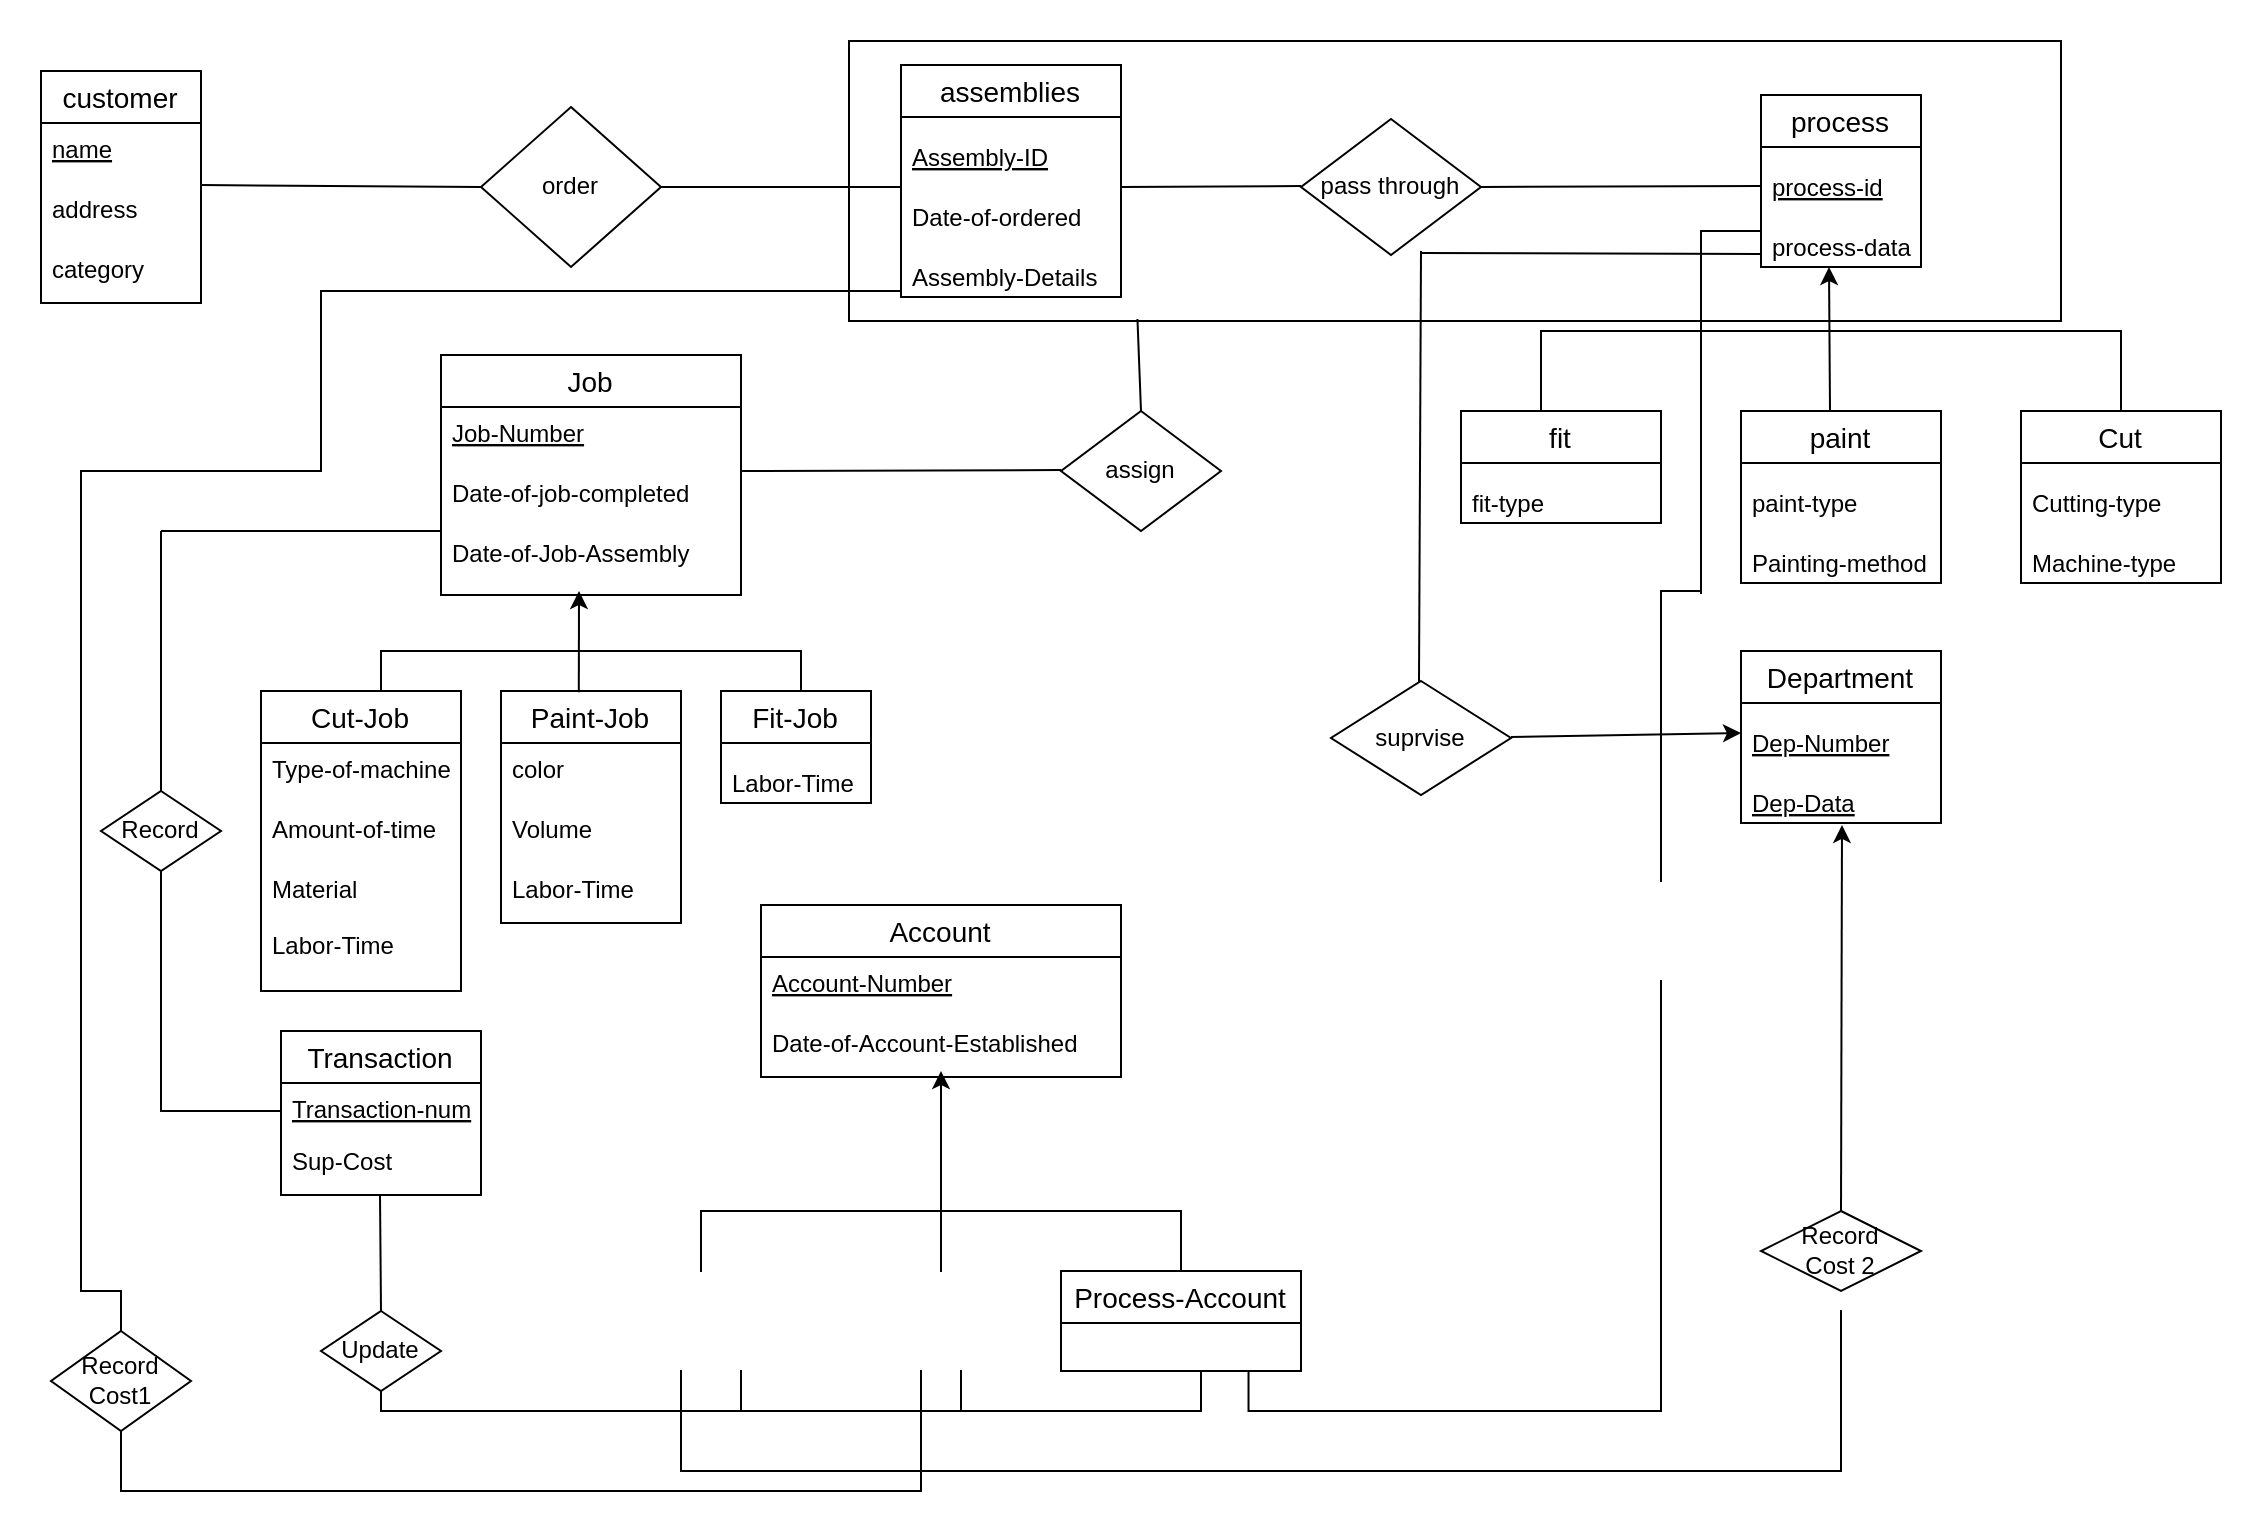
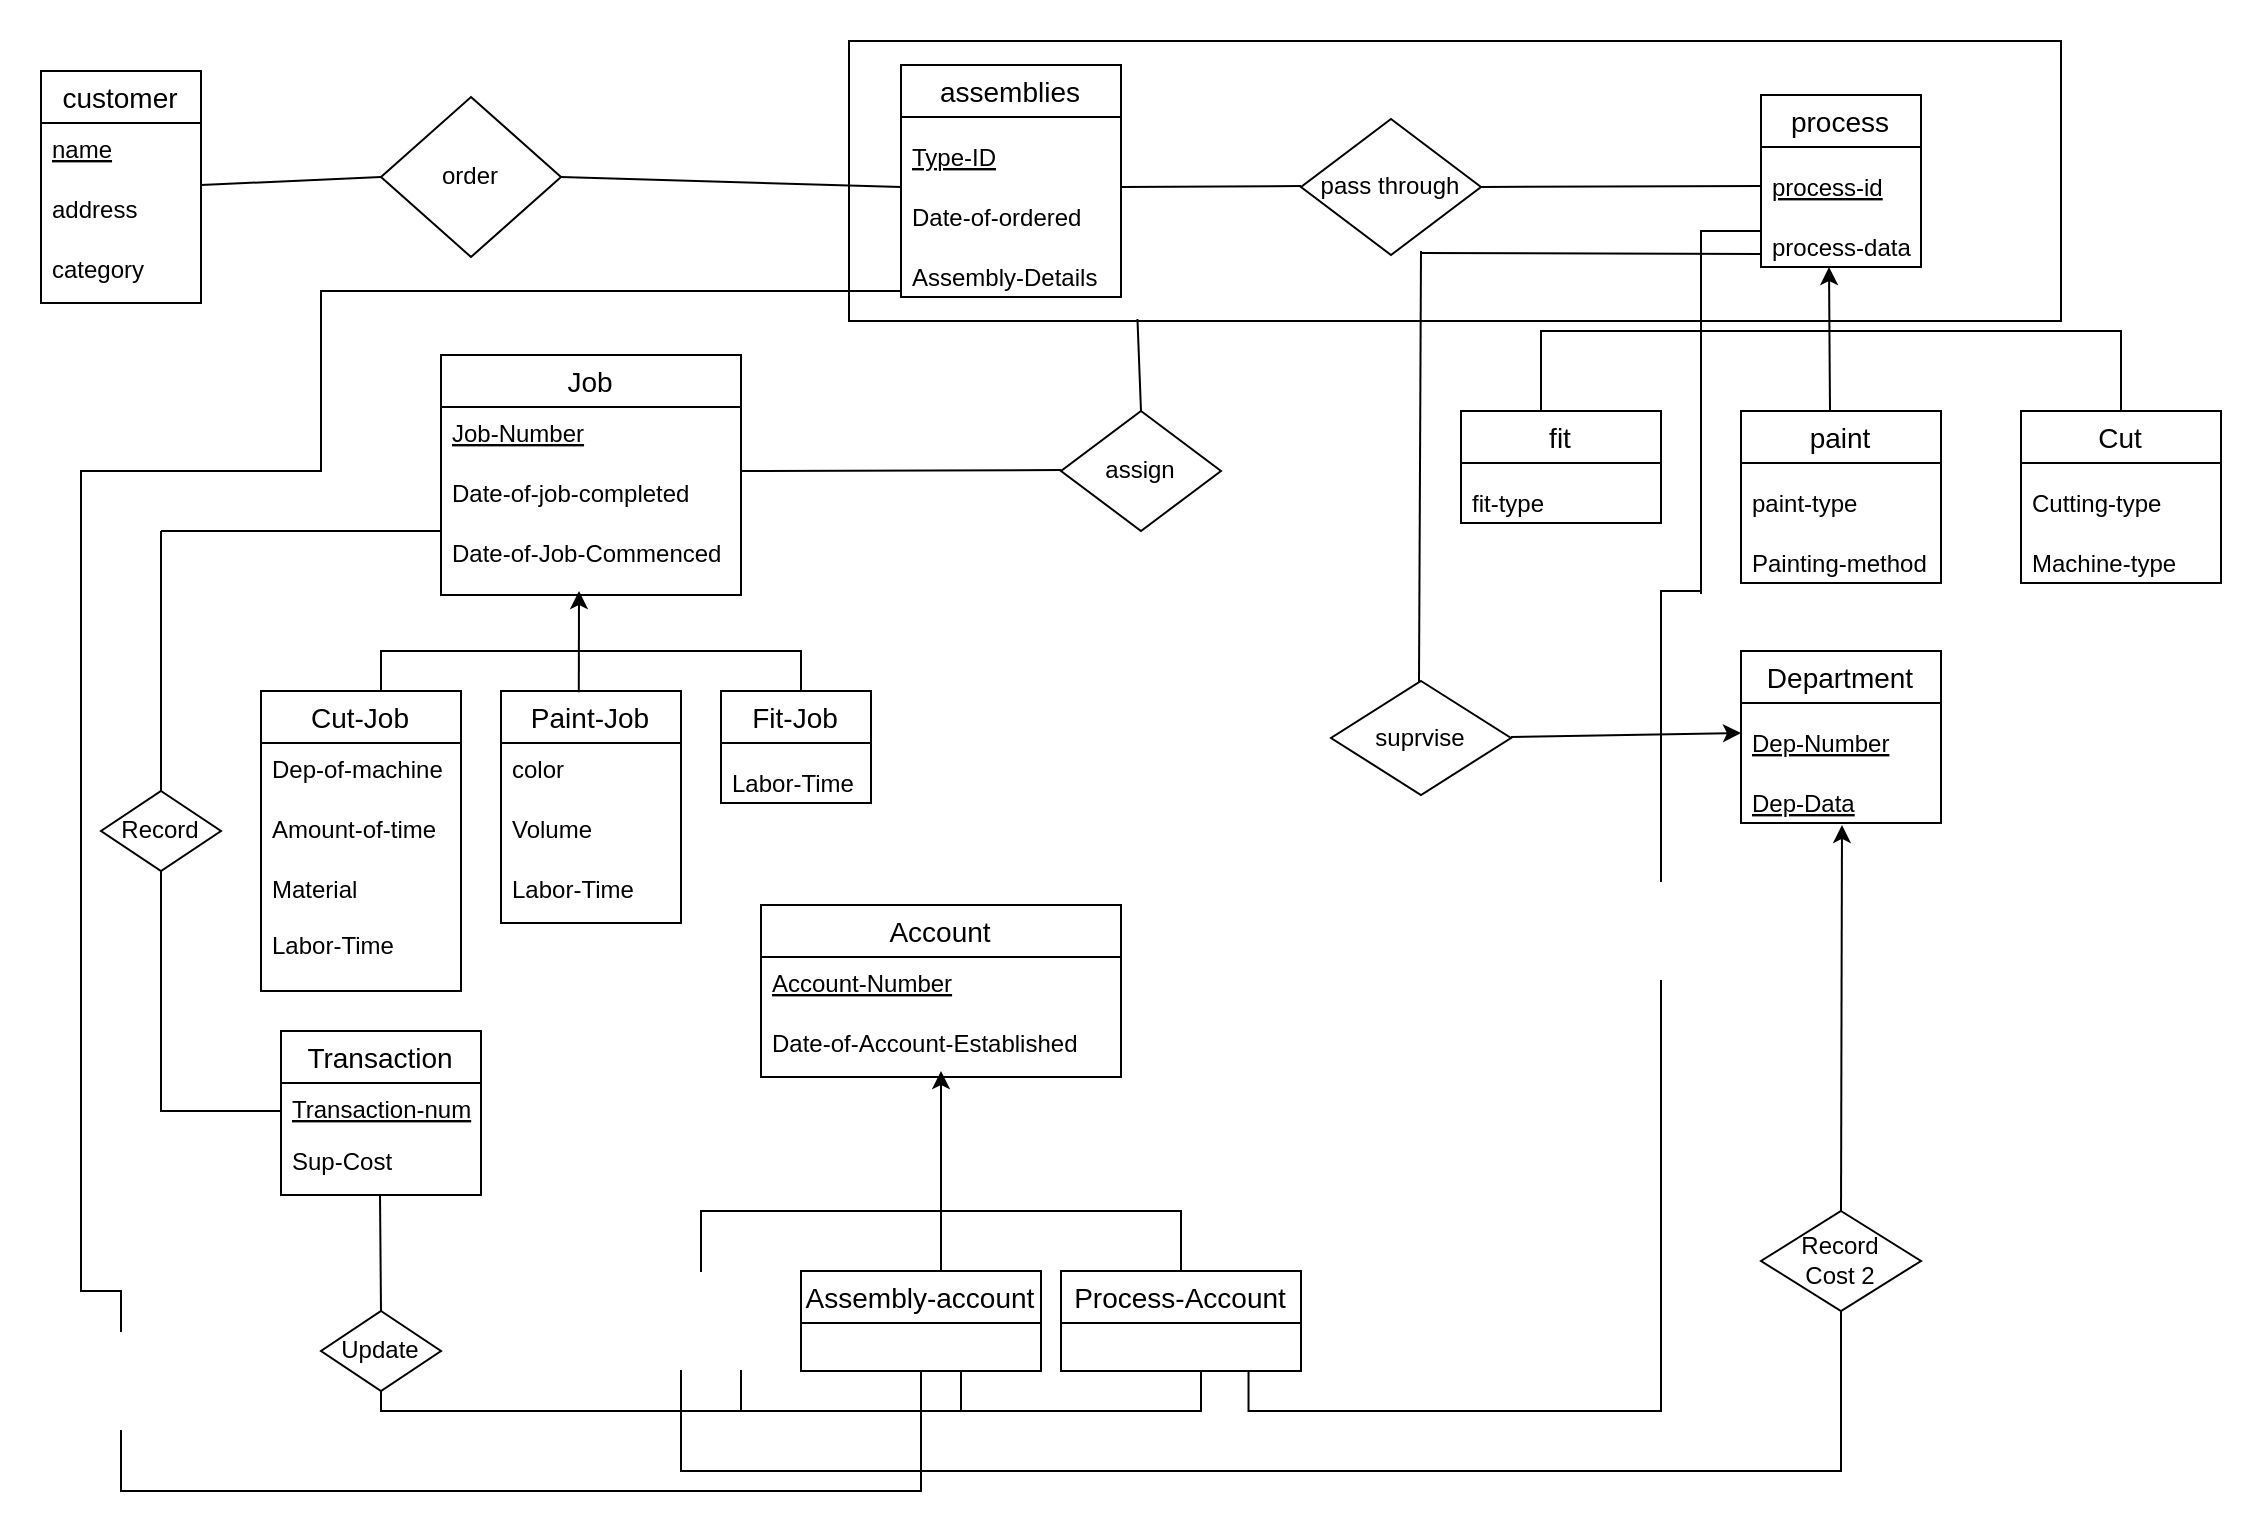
(983, 158) -> (959, 158)
(571, 187) -> (471, 177)
(583, 554) -> (593, 554)
(370, 770) -> (363, 770)
(1841, 1251) -> (1841, 1261)
none -> (921, 1321)
(121, 1381) -> none
